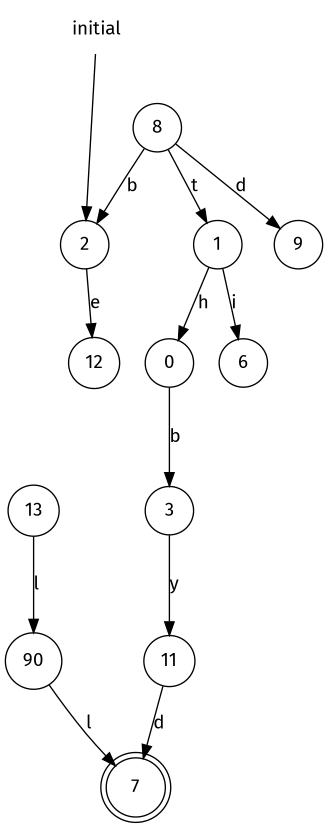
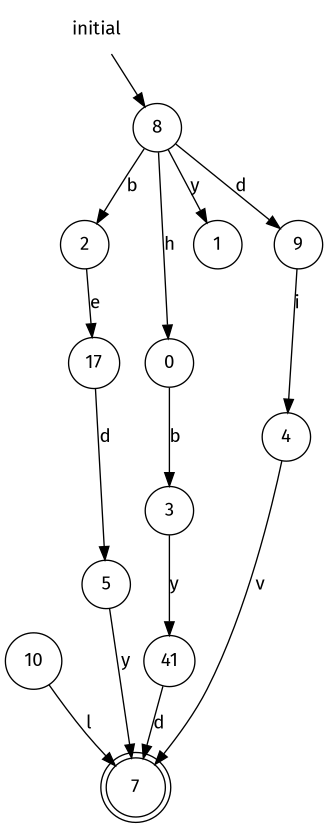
(91, 130) -> (124, 75)
(195, 186) -> (195, 186)
(196, 297) -> (163, 238)
(94, 363) -> (94, 363)
(243, 363) -> none
none -> (286, 437)
(34, 511) -> none
none -> (106, 584)
(34, 661) -> (34, 661)
(169, 661) -> (169, 661)
